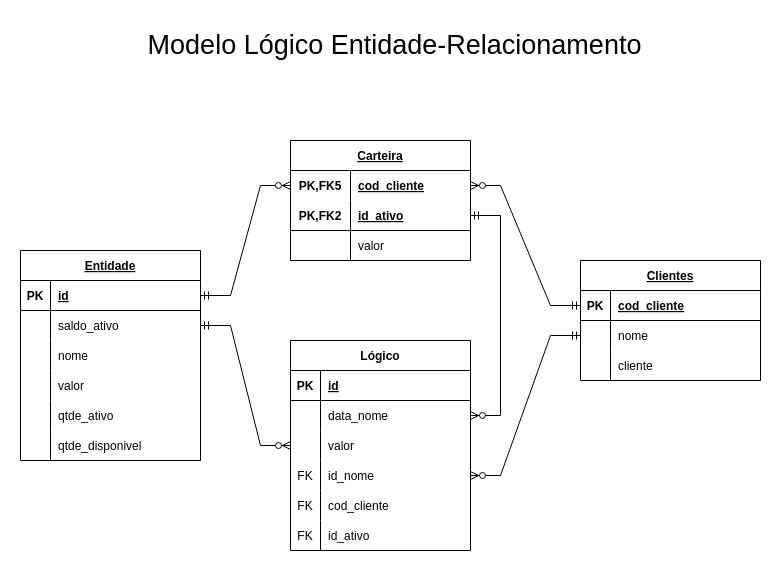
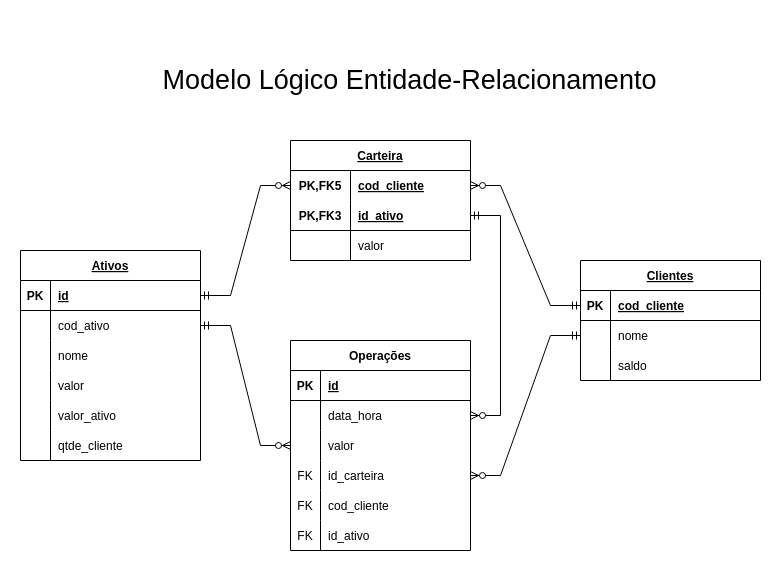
(395, 46) -> (410, 81)
(320, 216) -> (320, 216)
(110, 266) -> (110, 266)
(92, 326) -> (87, 326)
(380, 356) -> (380, 356)
(638, 366) -> (633, 366)
(90, 416) -> (92, 416)
(358, 416) -> (358, 416)
(104, 446) -> (95, 446)
(350, 476) -> (362, 476)
